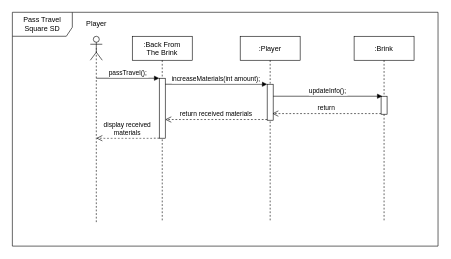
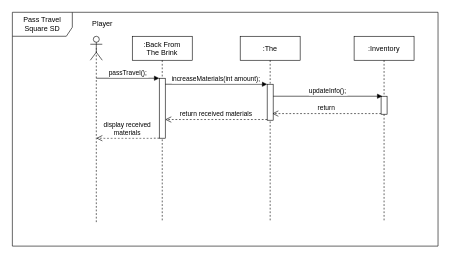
(96, 24) -> (102, 24)
(270, 49) -> (270, 49)
(384, 49) -> (384, 49)
